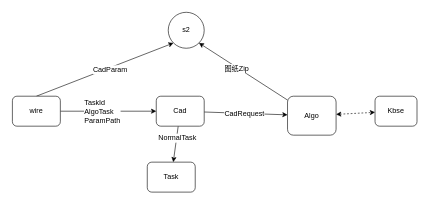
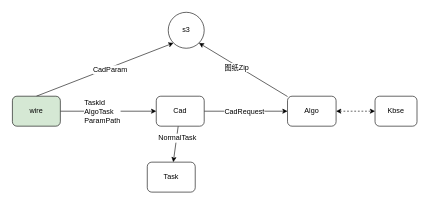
(186, 30) -> (186, 30)
(36, 111) -> (36, 111)
(312, 116) -> (312, 111)
